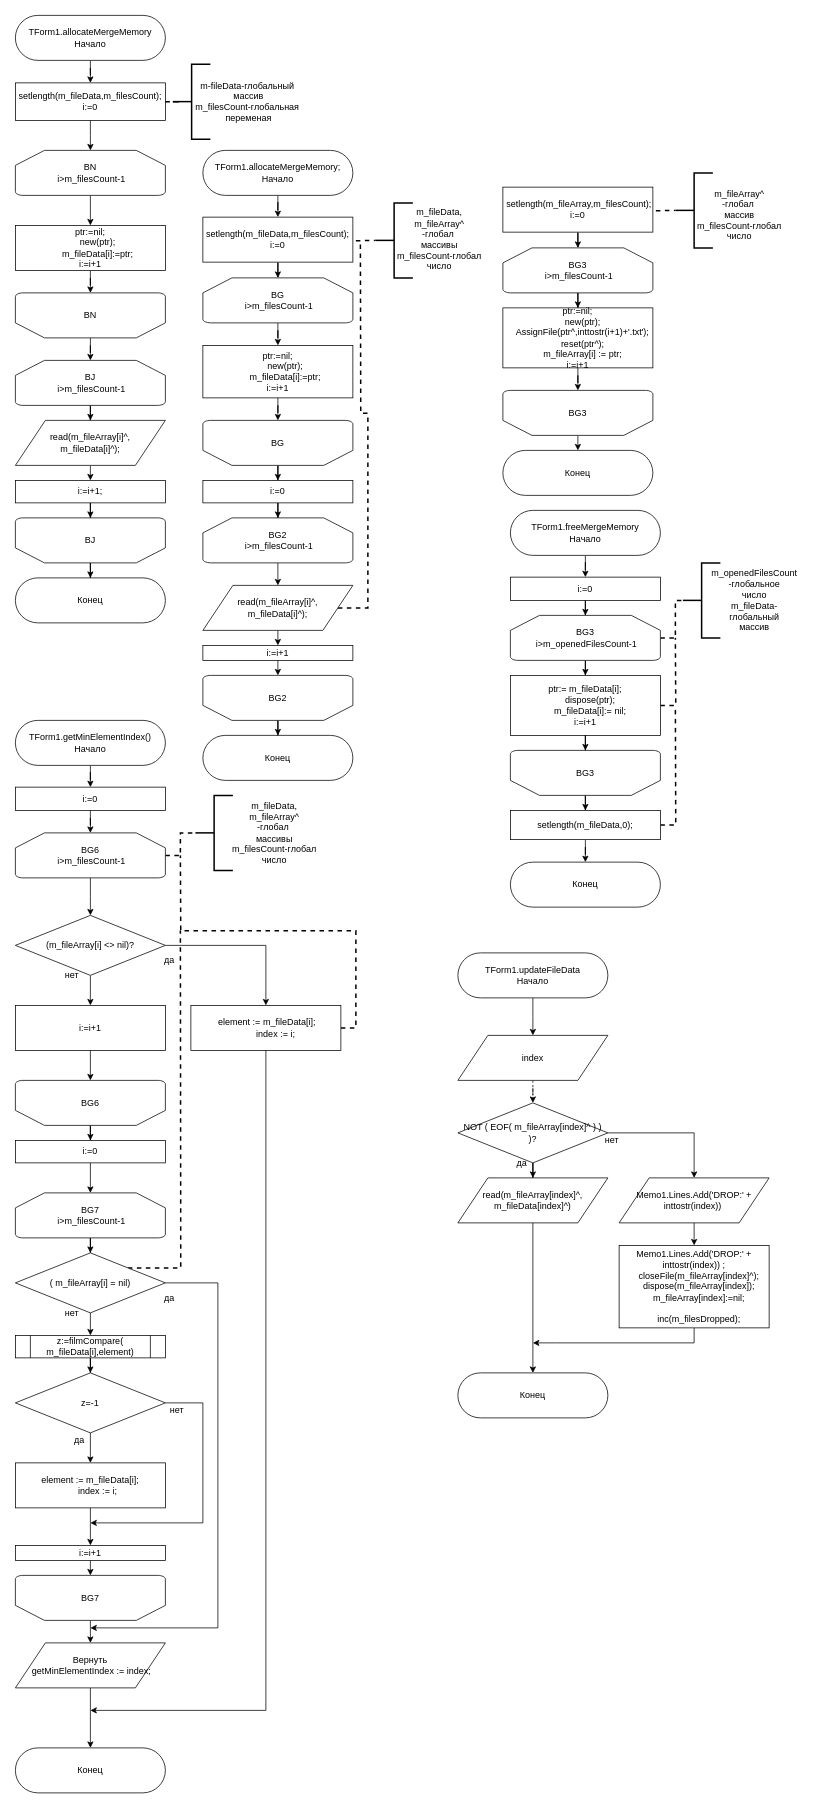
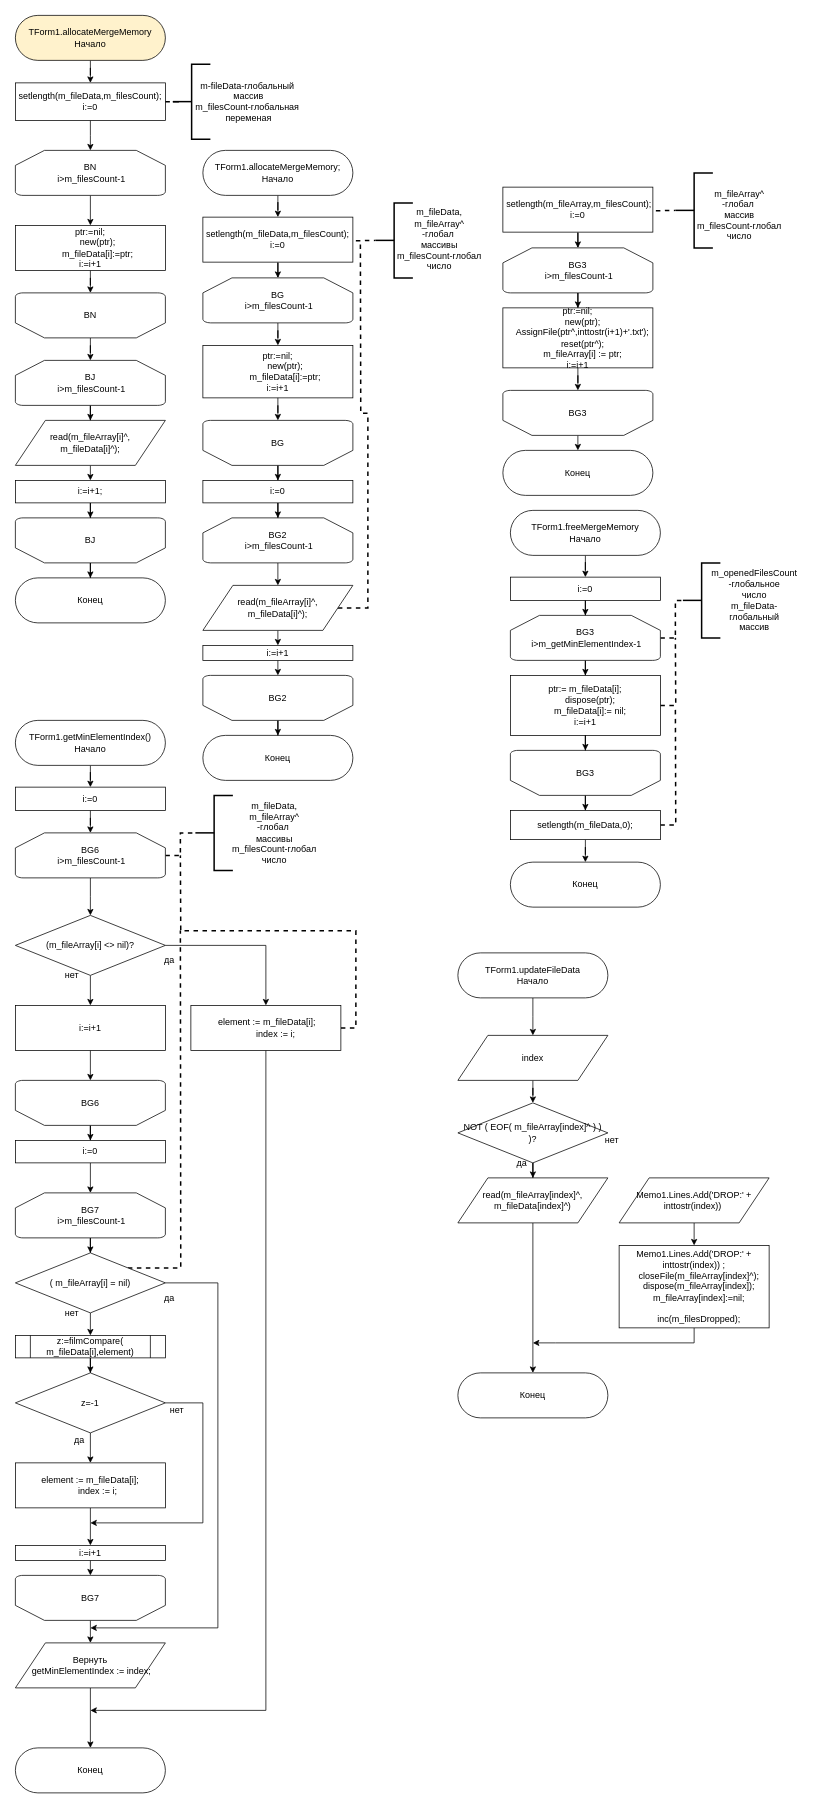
(90, 38) -> (90, 38)
(585, 638) -> (585, 638)
(533, 1094) -> (533, 1094)
(694, 1171) -> none
